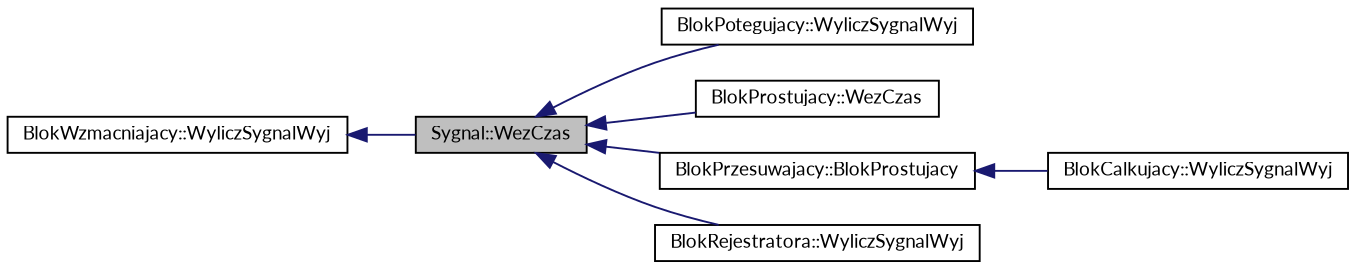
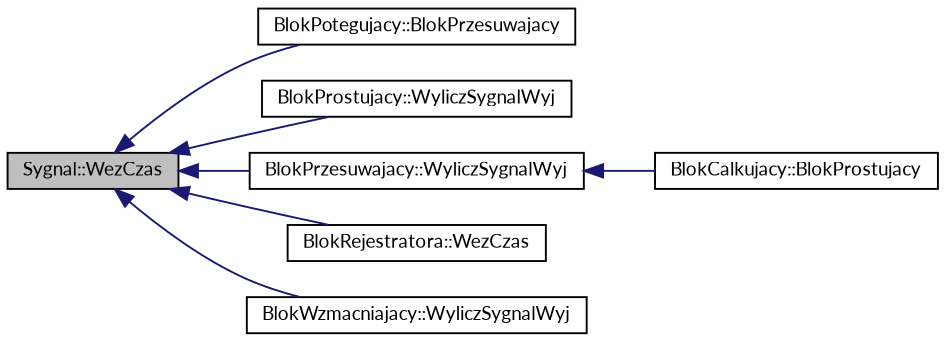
(817, 27) -> (417, 27)
(817, 99) -> (417, 99)
(391, 135) -> (209, 259)
(817, 171) -> (417, 171)
(1198, 171) -> (796, 171)
(817, 243) -> (417, 243)
